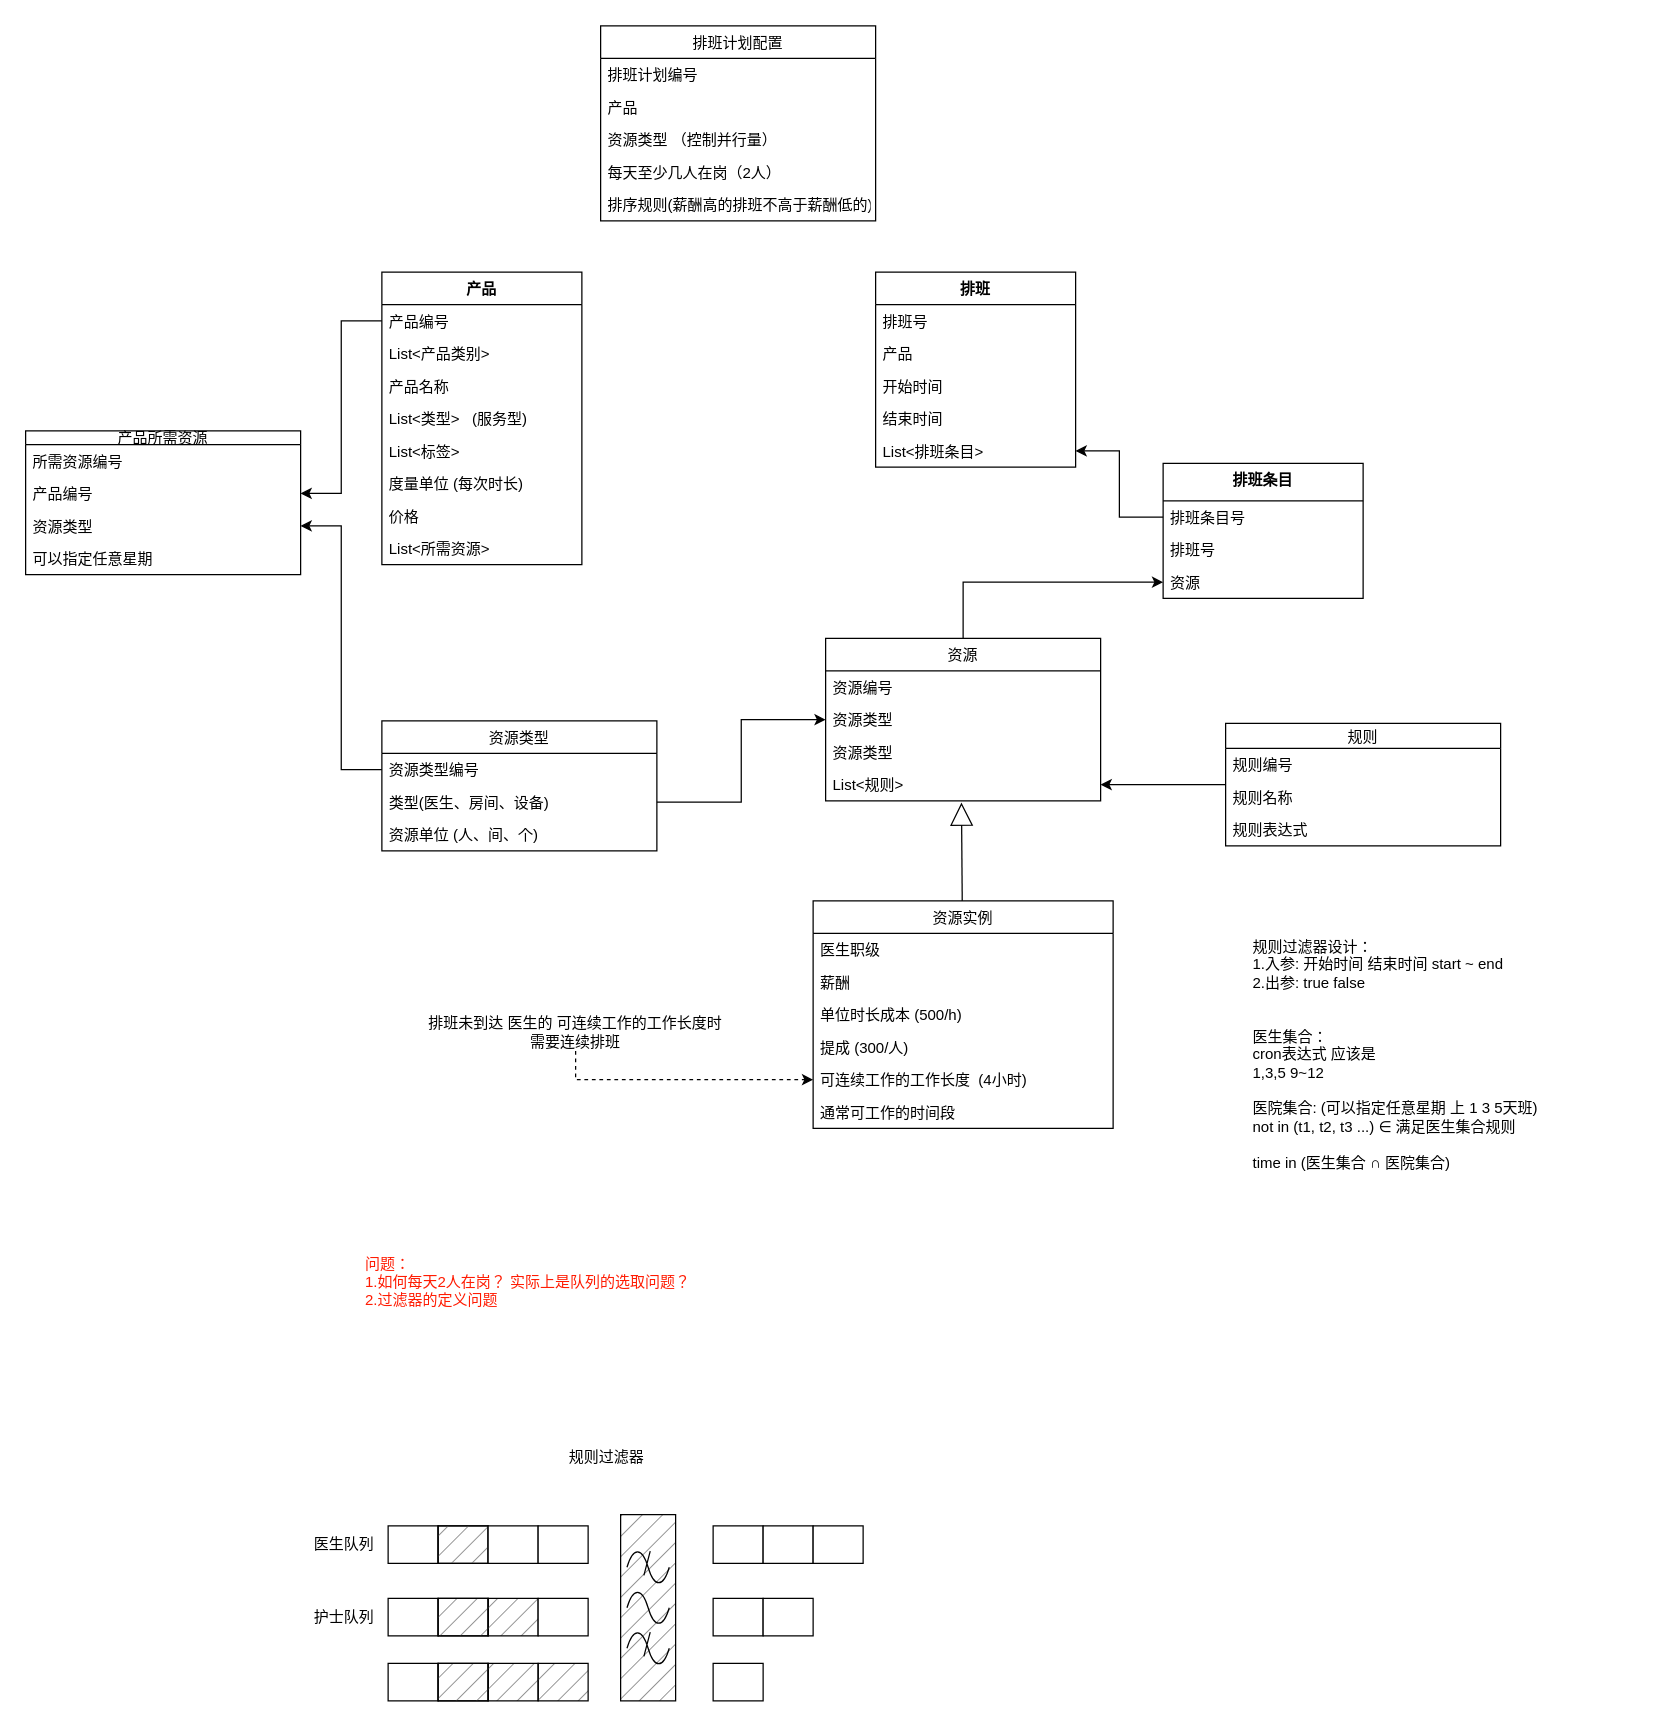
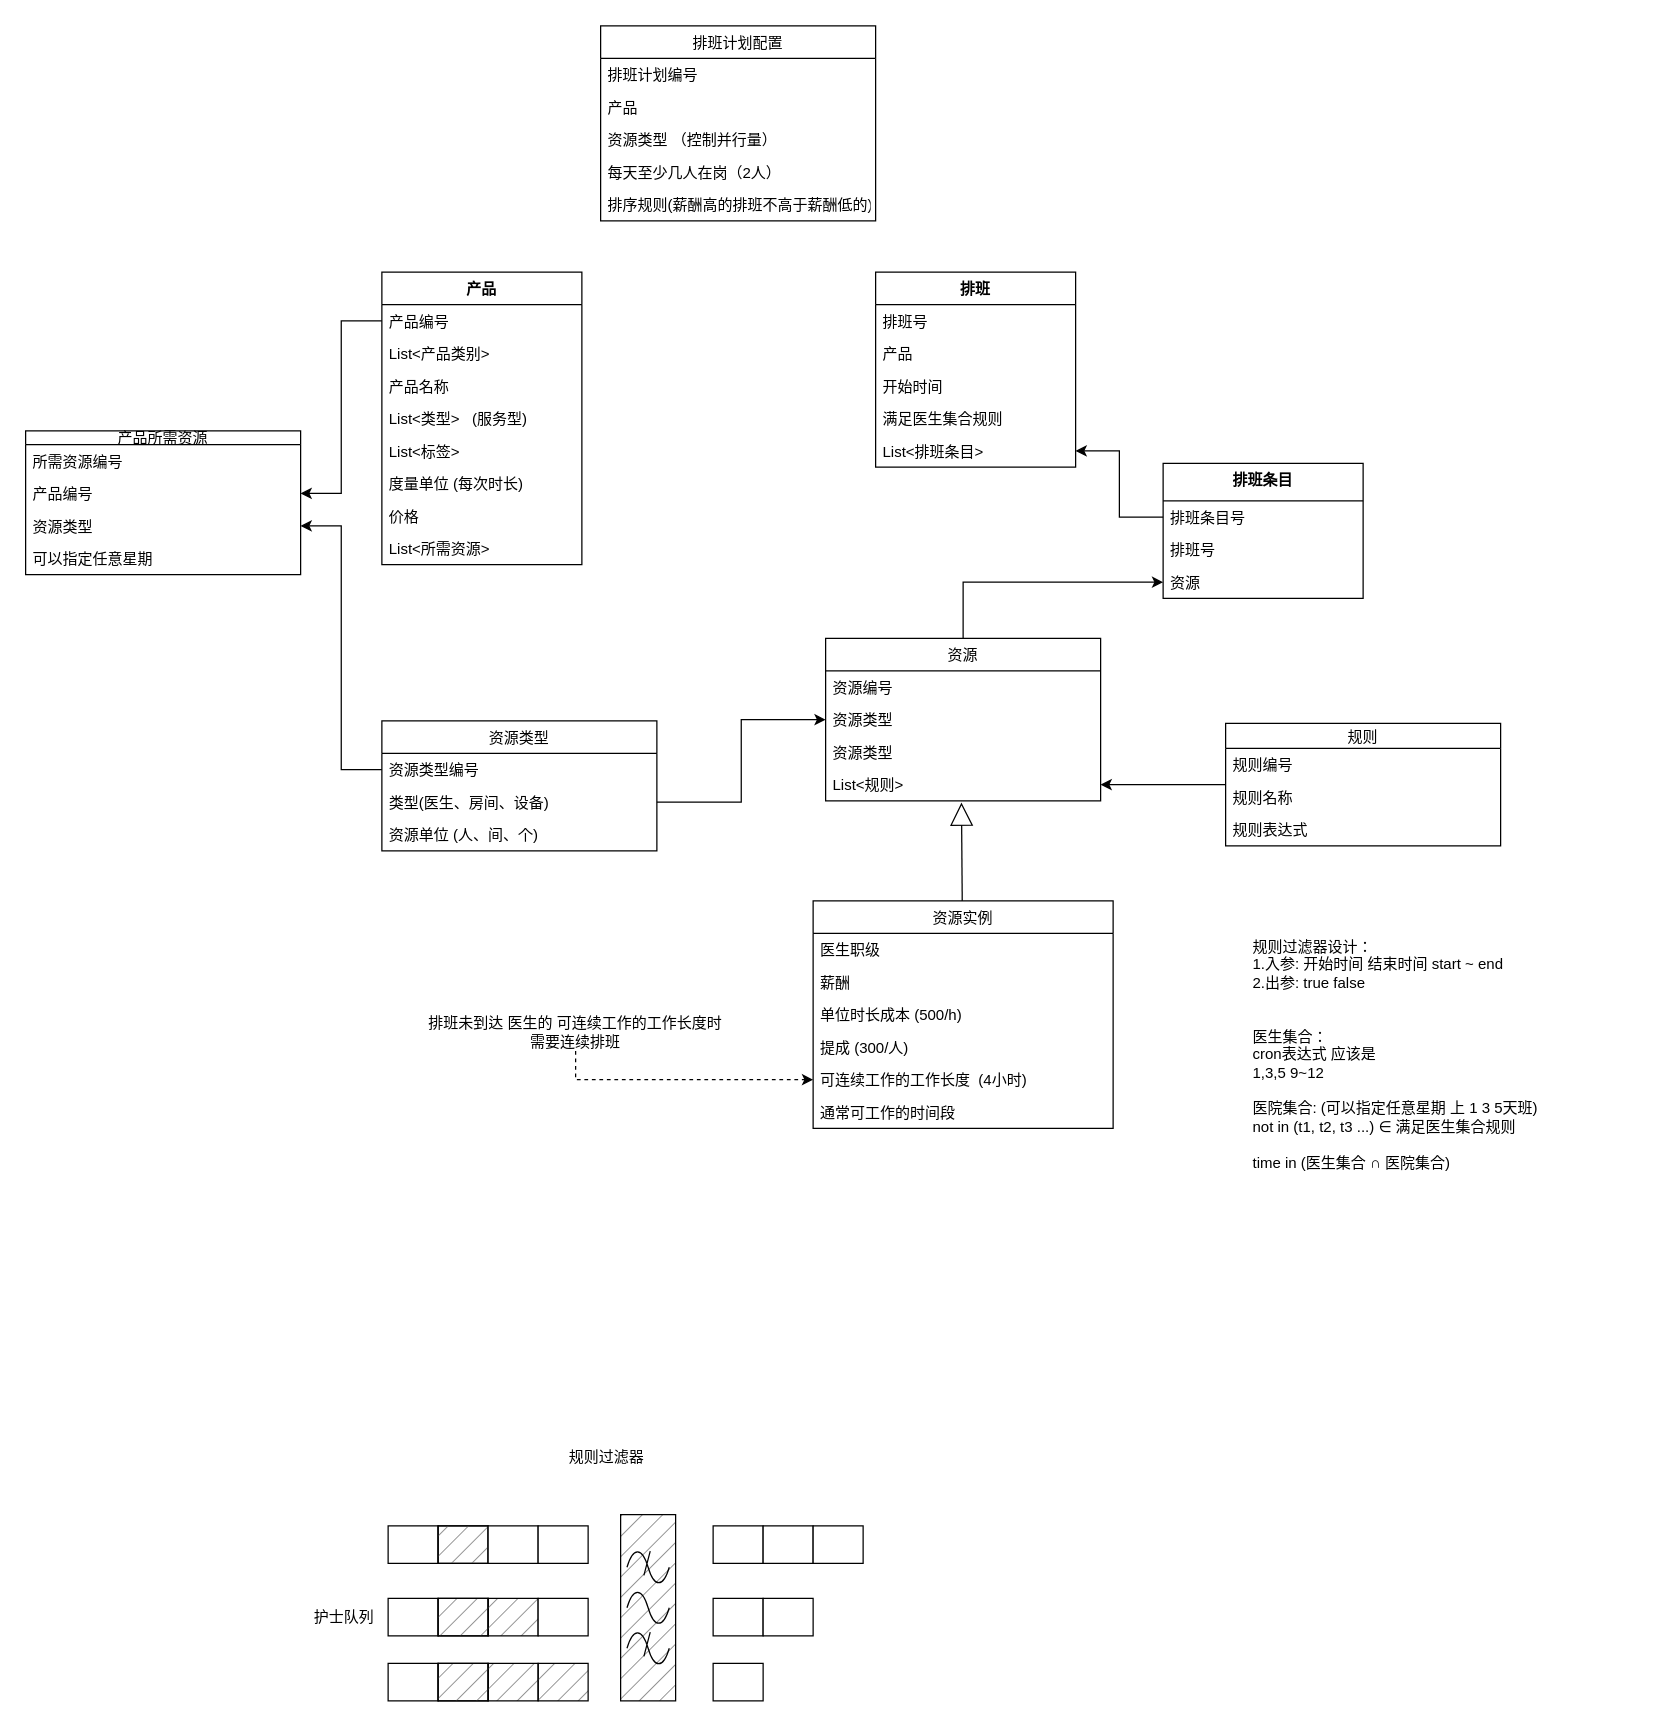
(913, 419) -> (943, 419)
(551, 1282) -> none
(344, 1544) -> none
